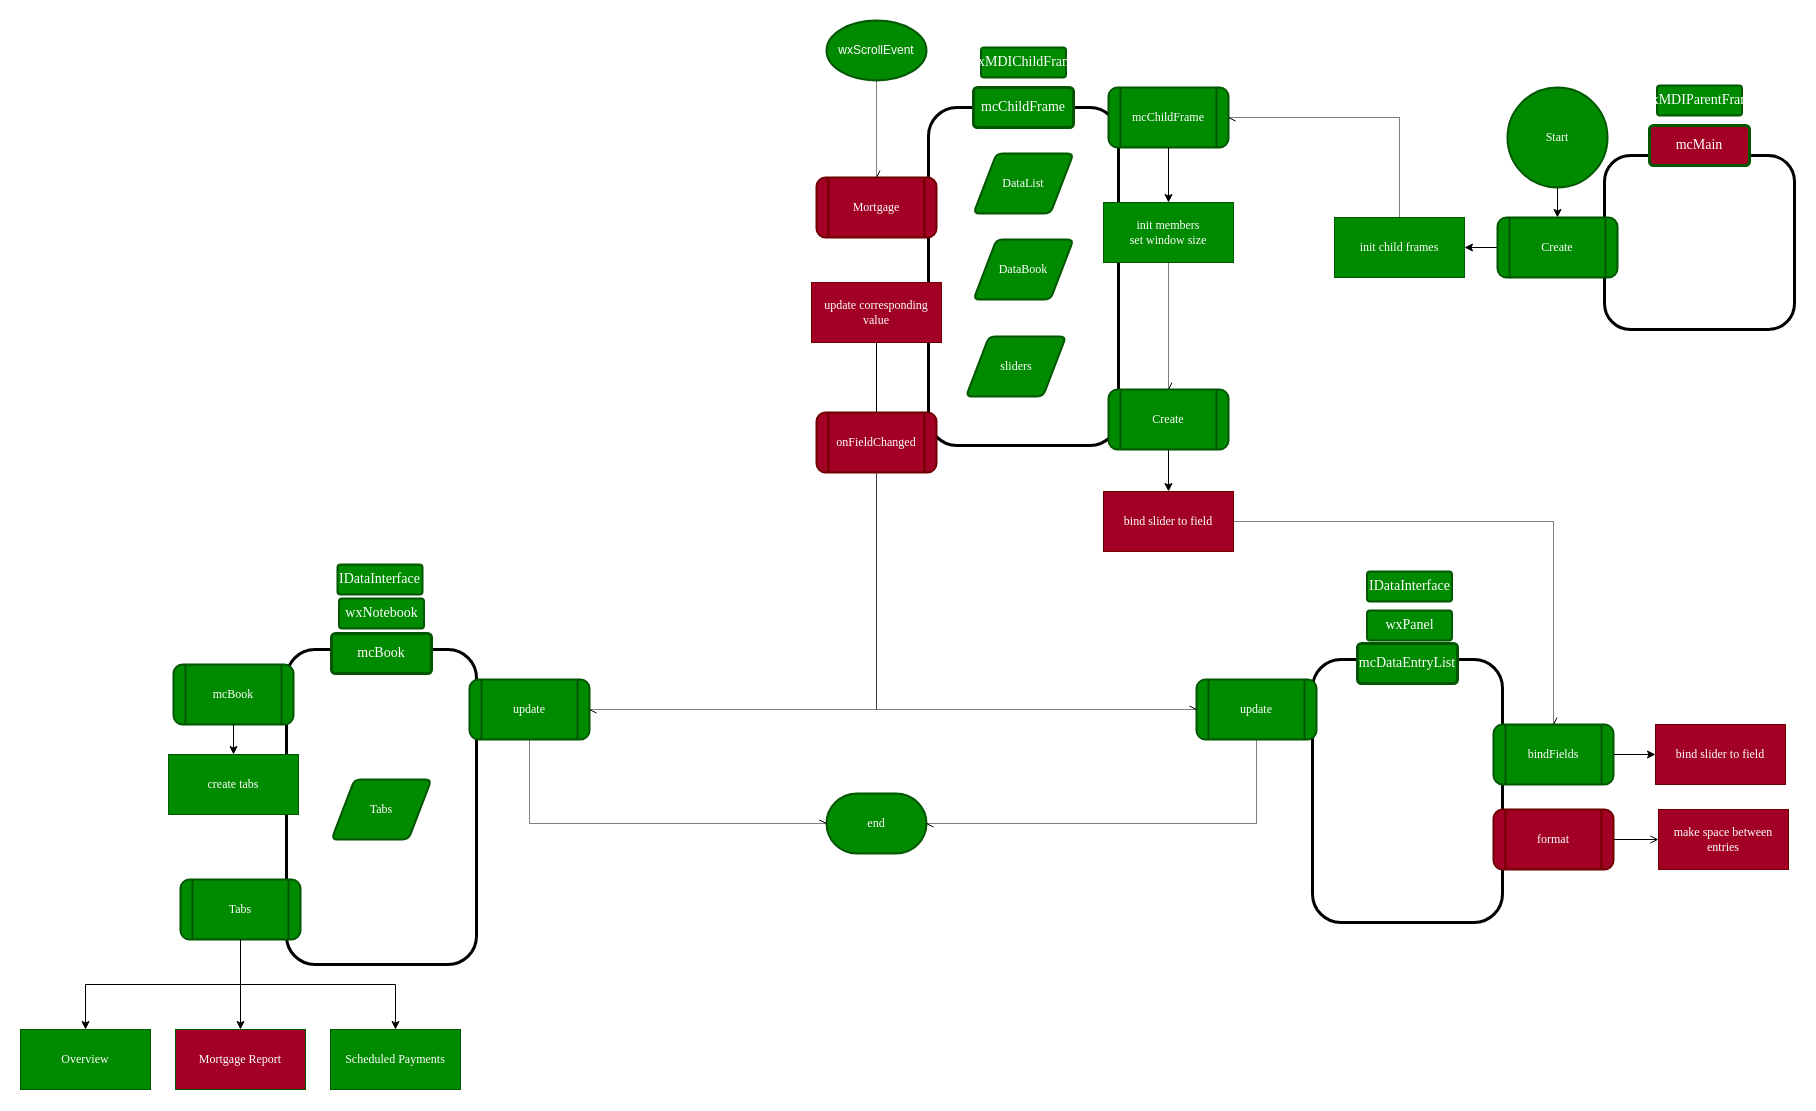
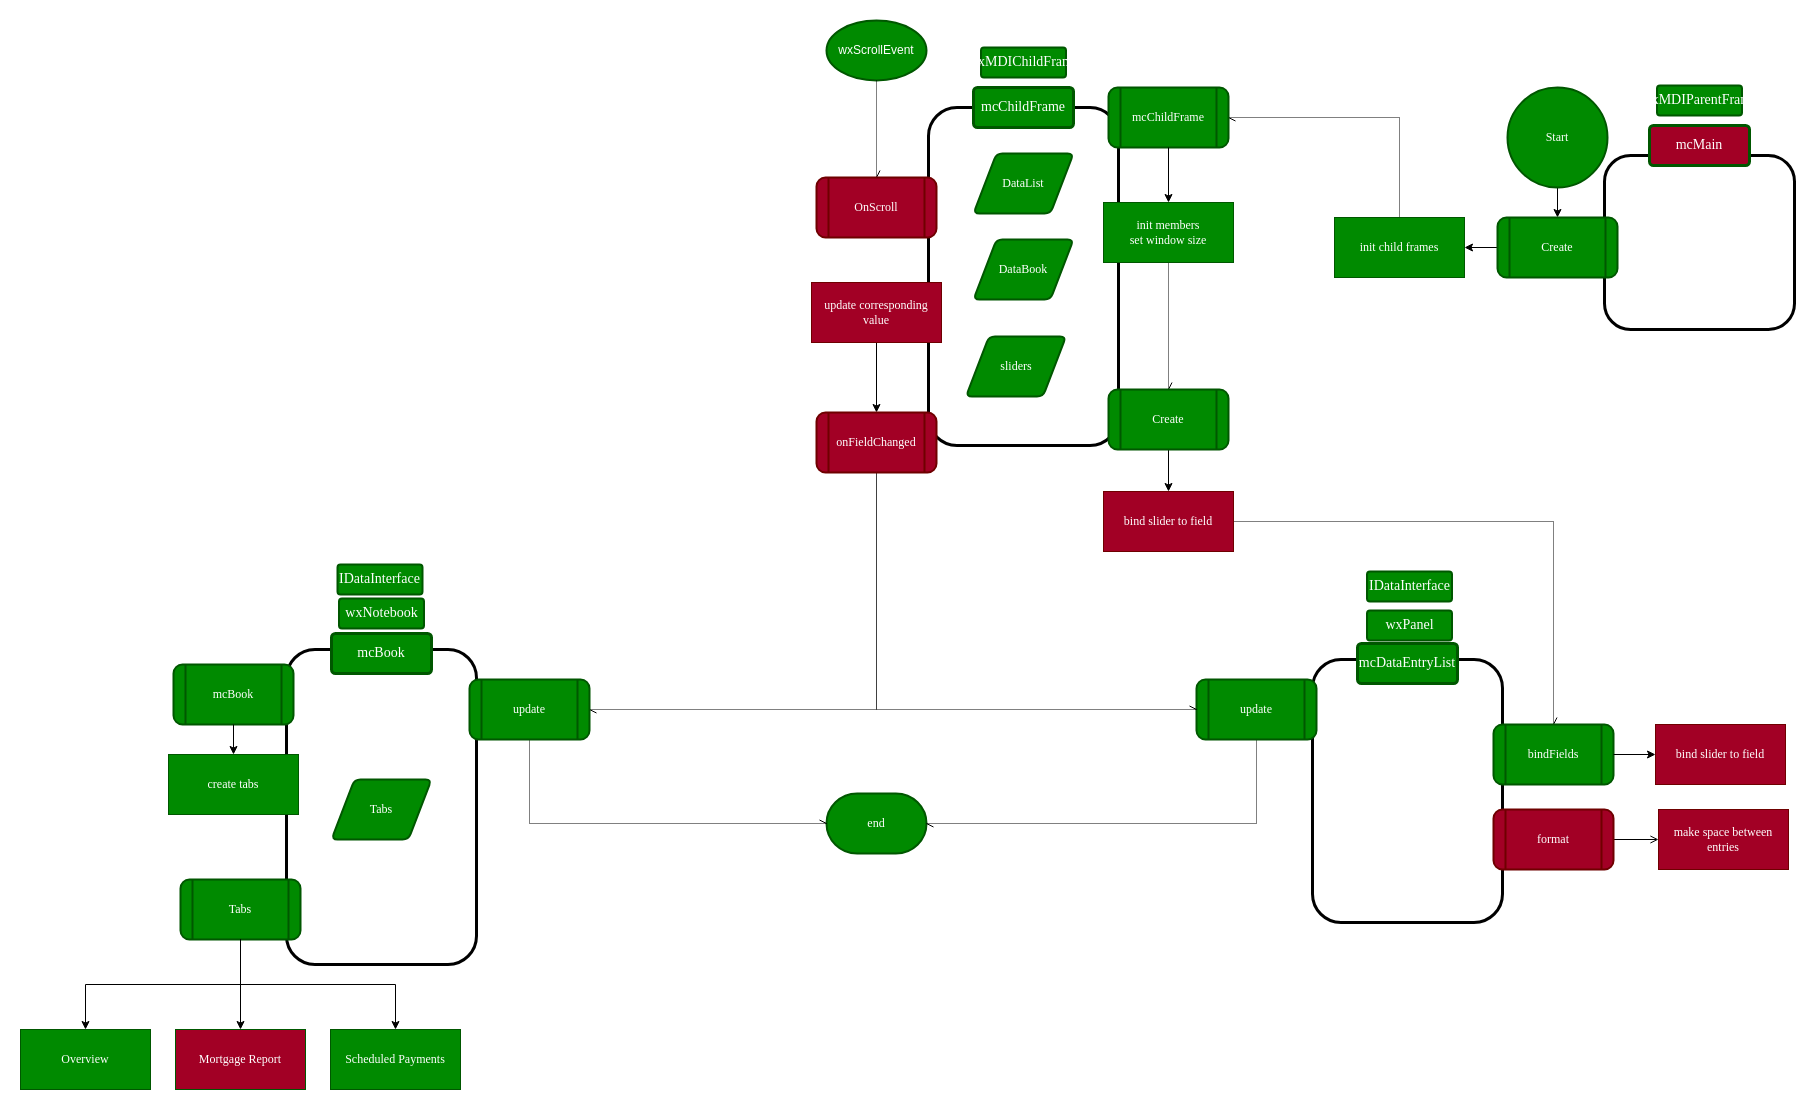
(877, 208) -> (877, 208)
(877, 407) -> (877, 404)
